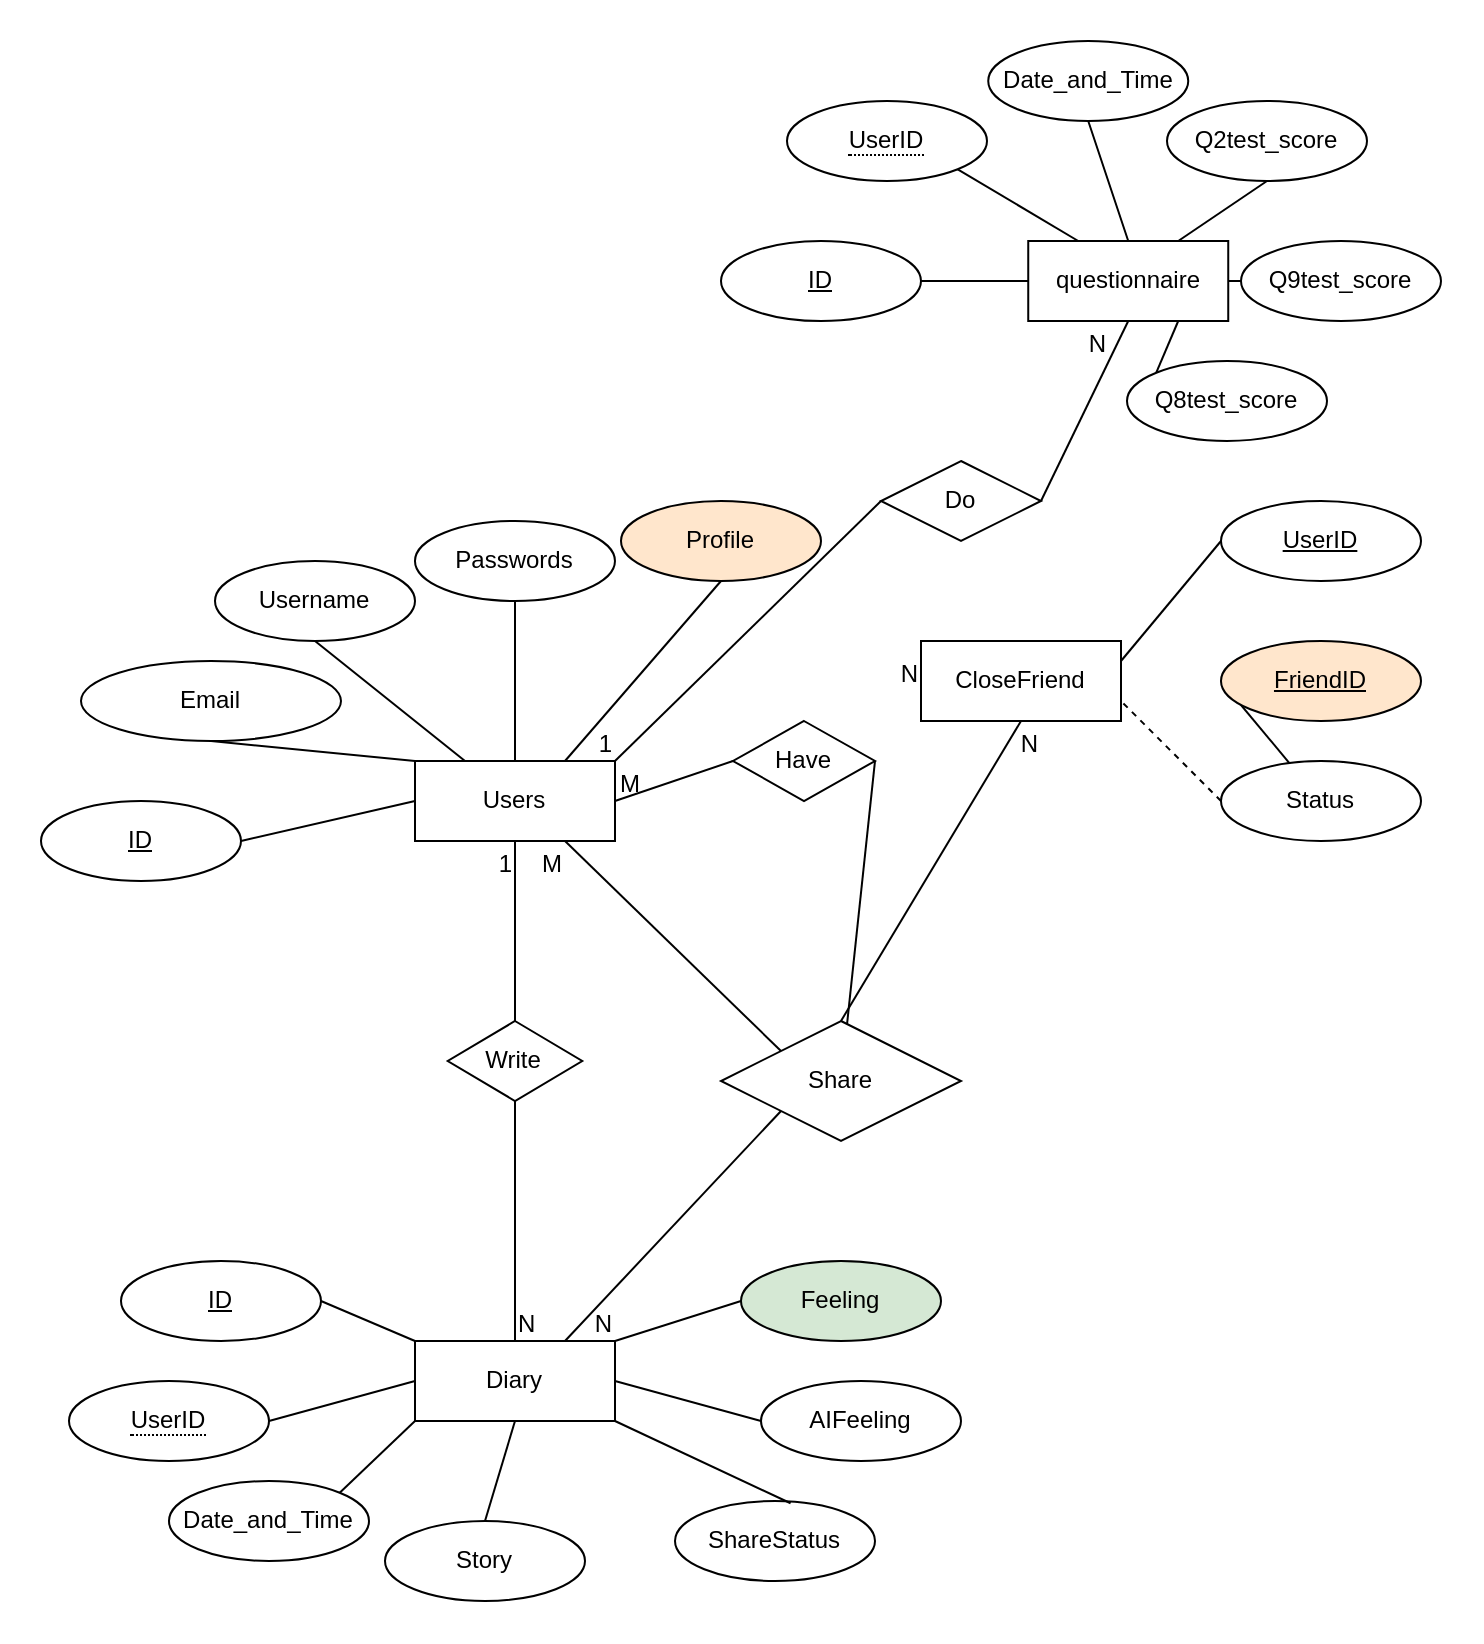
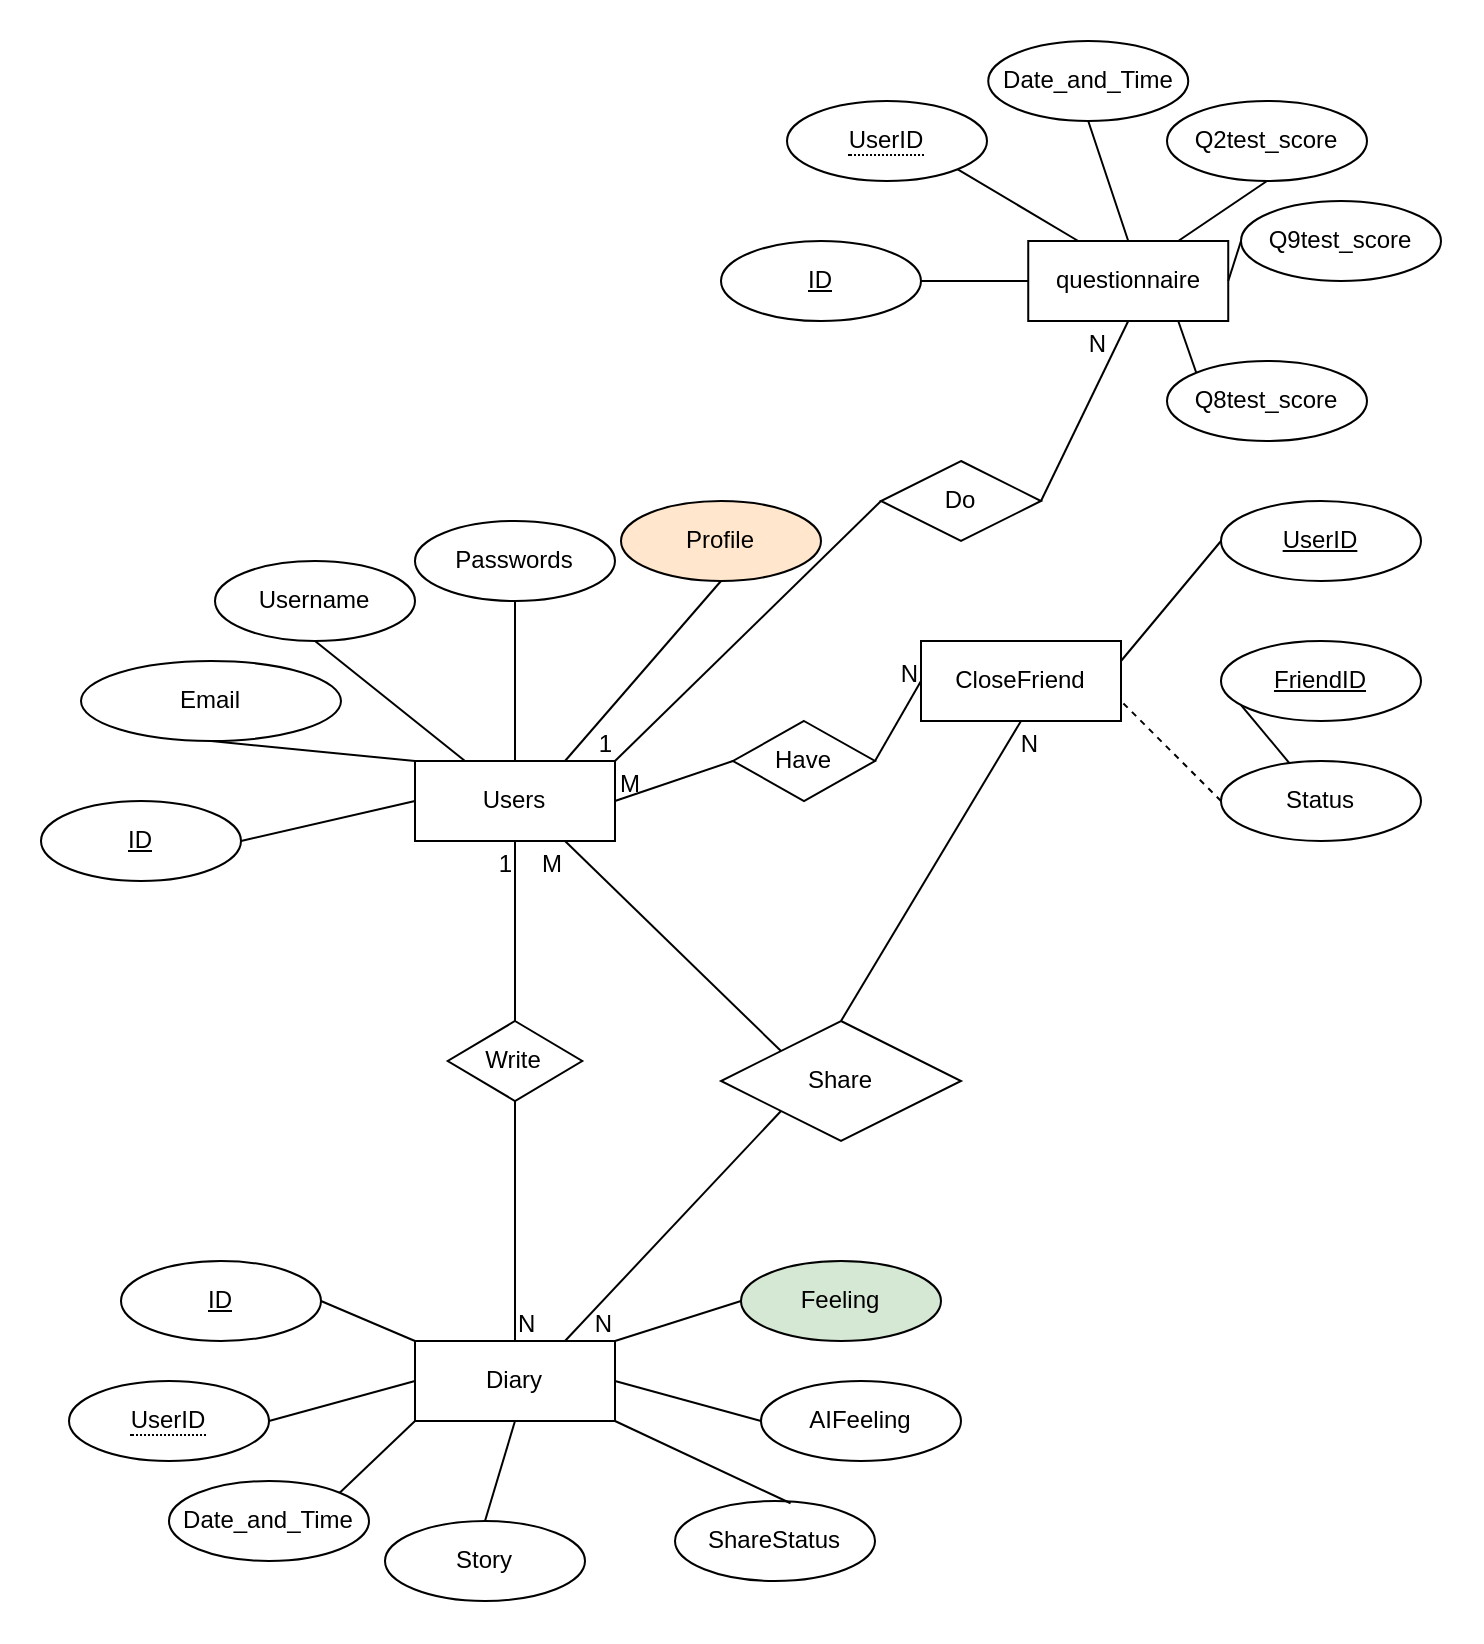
(1341, 281) -> (1341, 241)
(1227, 401) -> (1267, 401)
(1321, 681) -> (1321, 681)
(862, 880) -> (898, 721)
